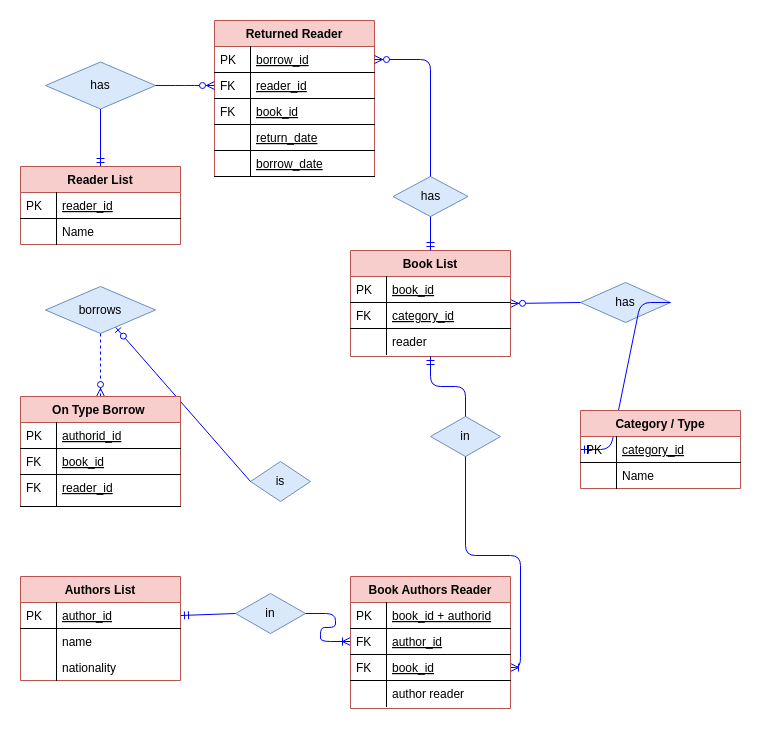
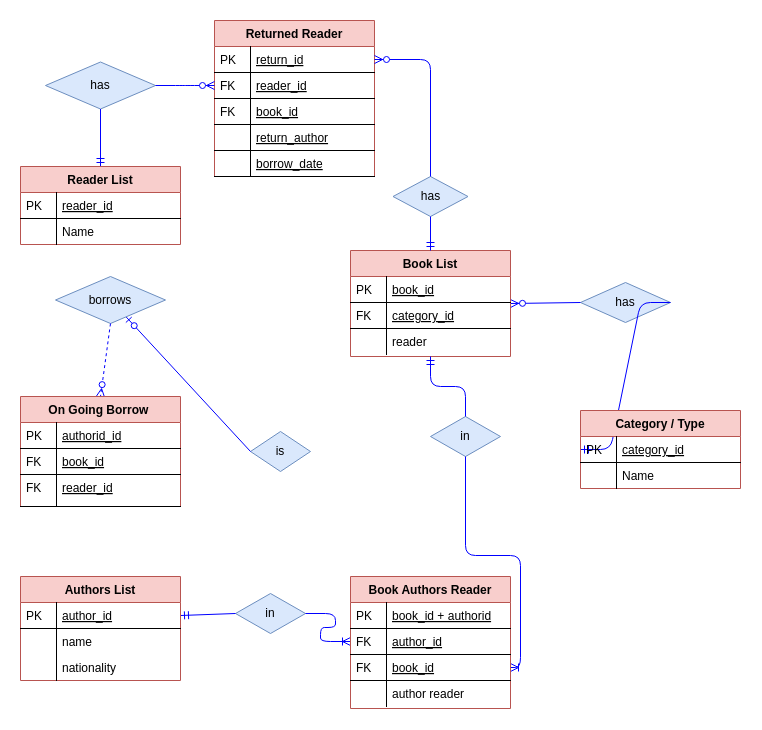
(285, 60) -> (285, 60)
(293, 138) -> (300, 138)
(101, 310) -> (111, 300)
(100, 410) -> (100, 410)
(281, 482) -> (281, 452)
